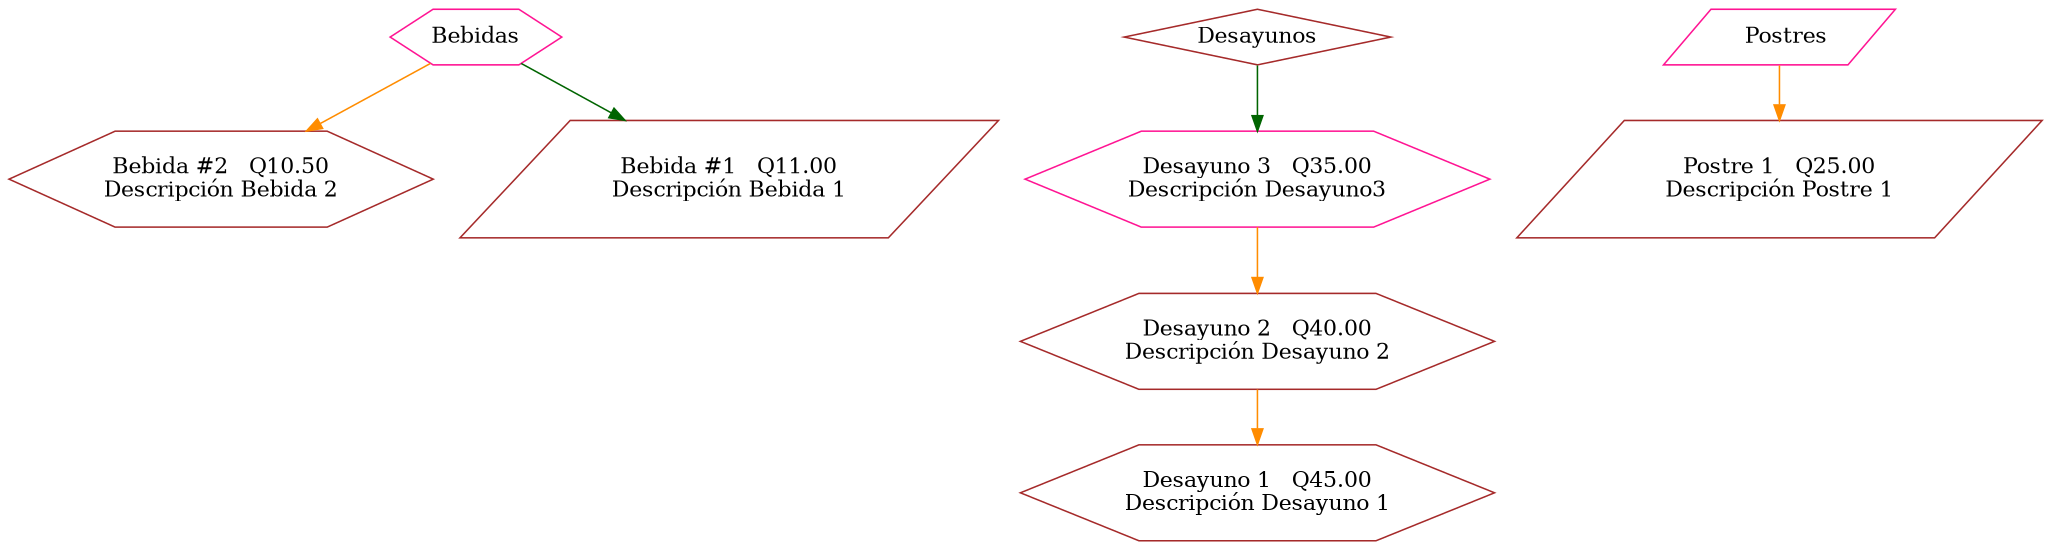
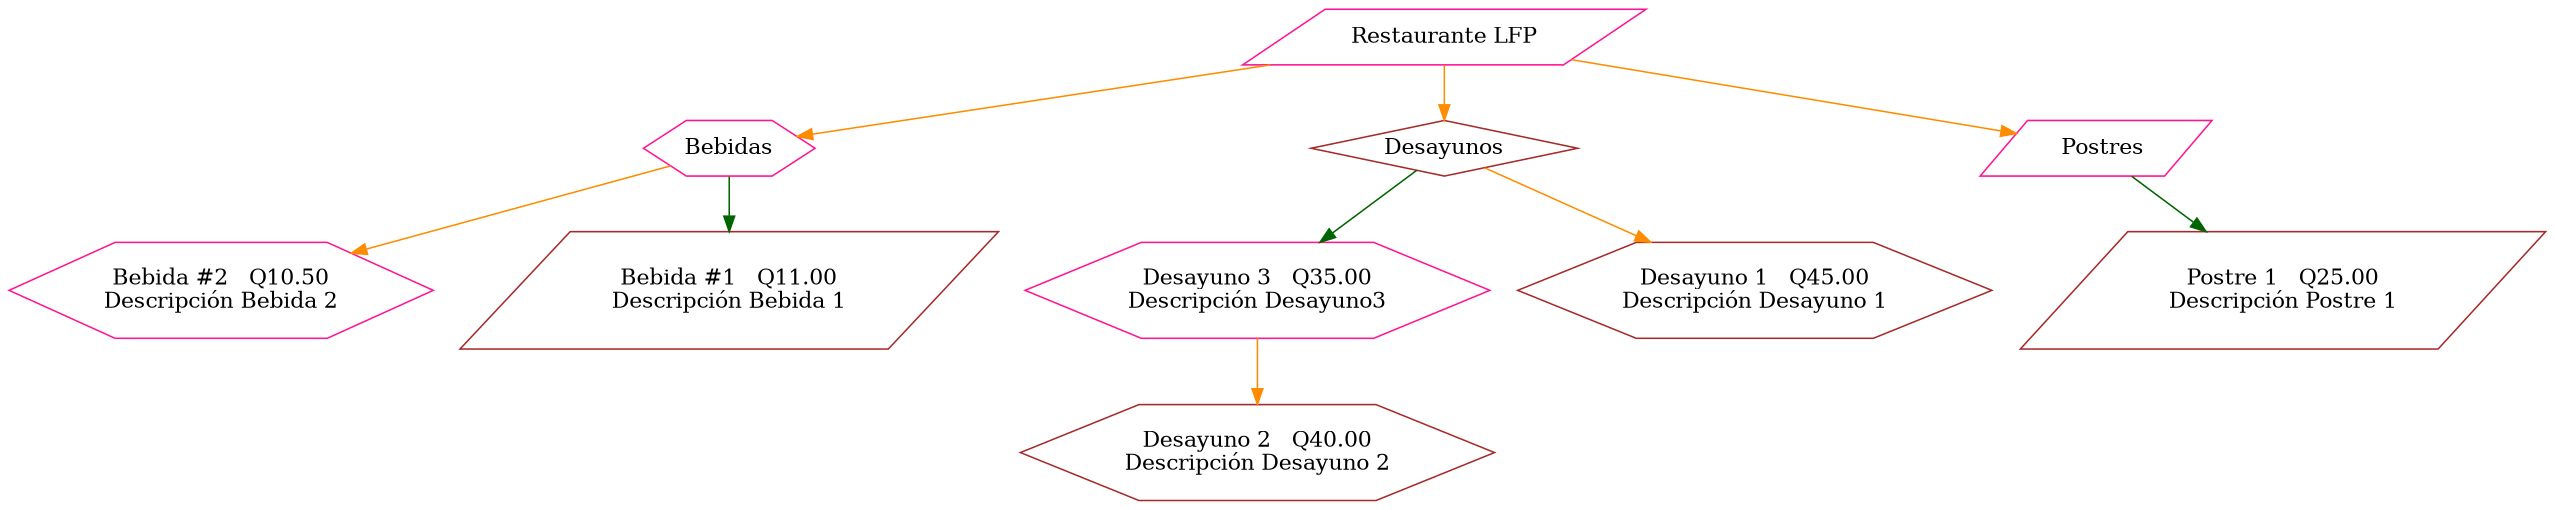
none -> (1444, 37)
(1780, 85) -> (2162, 199)
(221, 179) -> (221, 290)
(1257, 409) -> (1561, 202)
